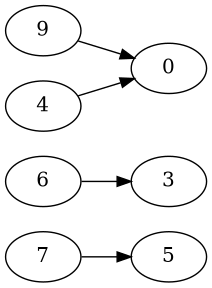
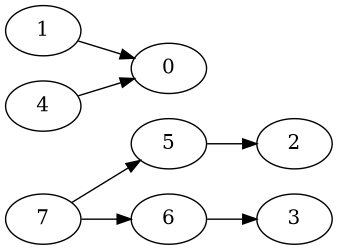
(43, 31) -> (43, 31)
none -> (295, 144)
none -> (99, 219)
